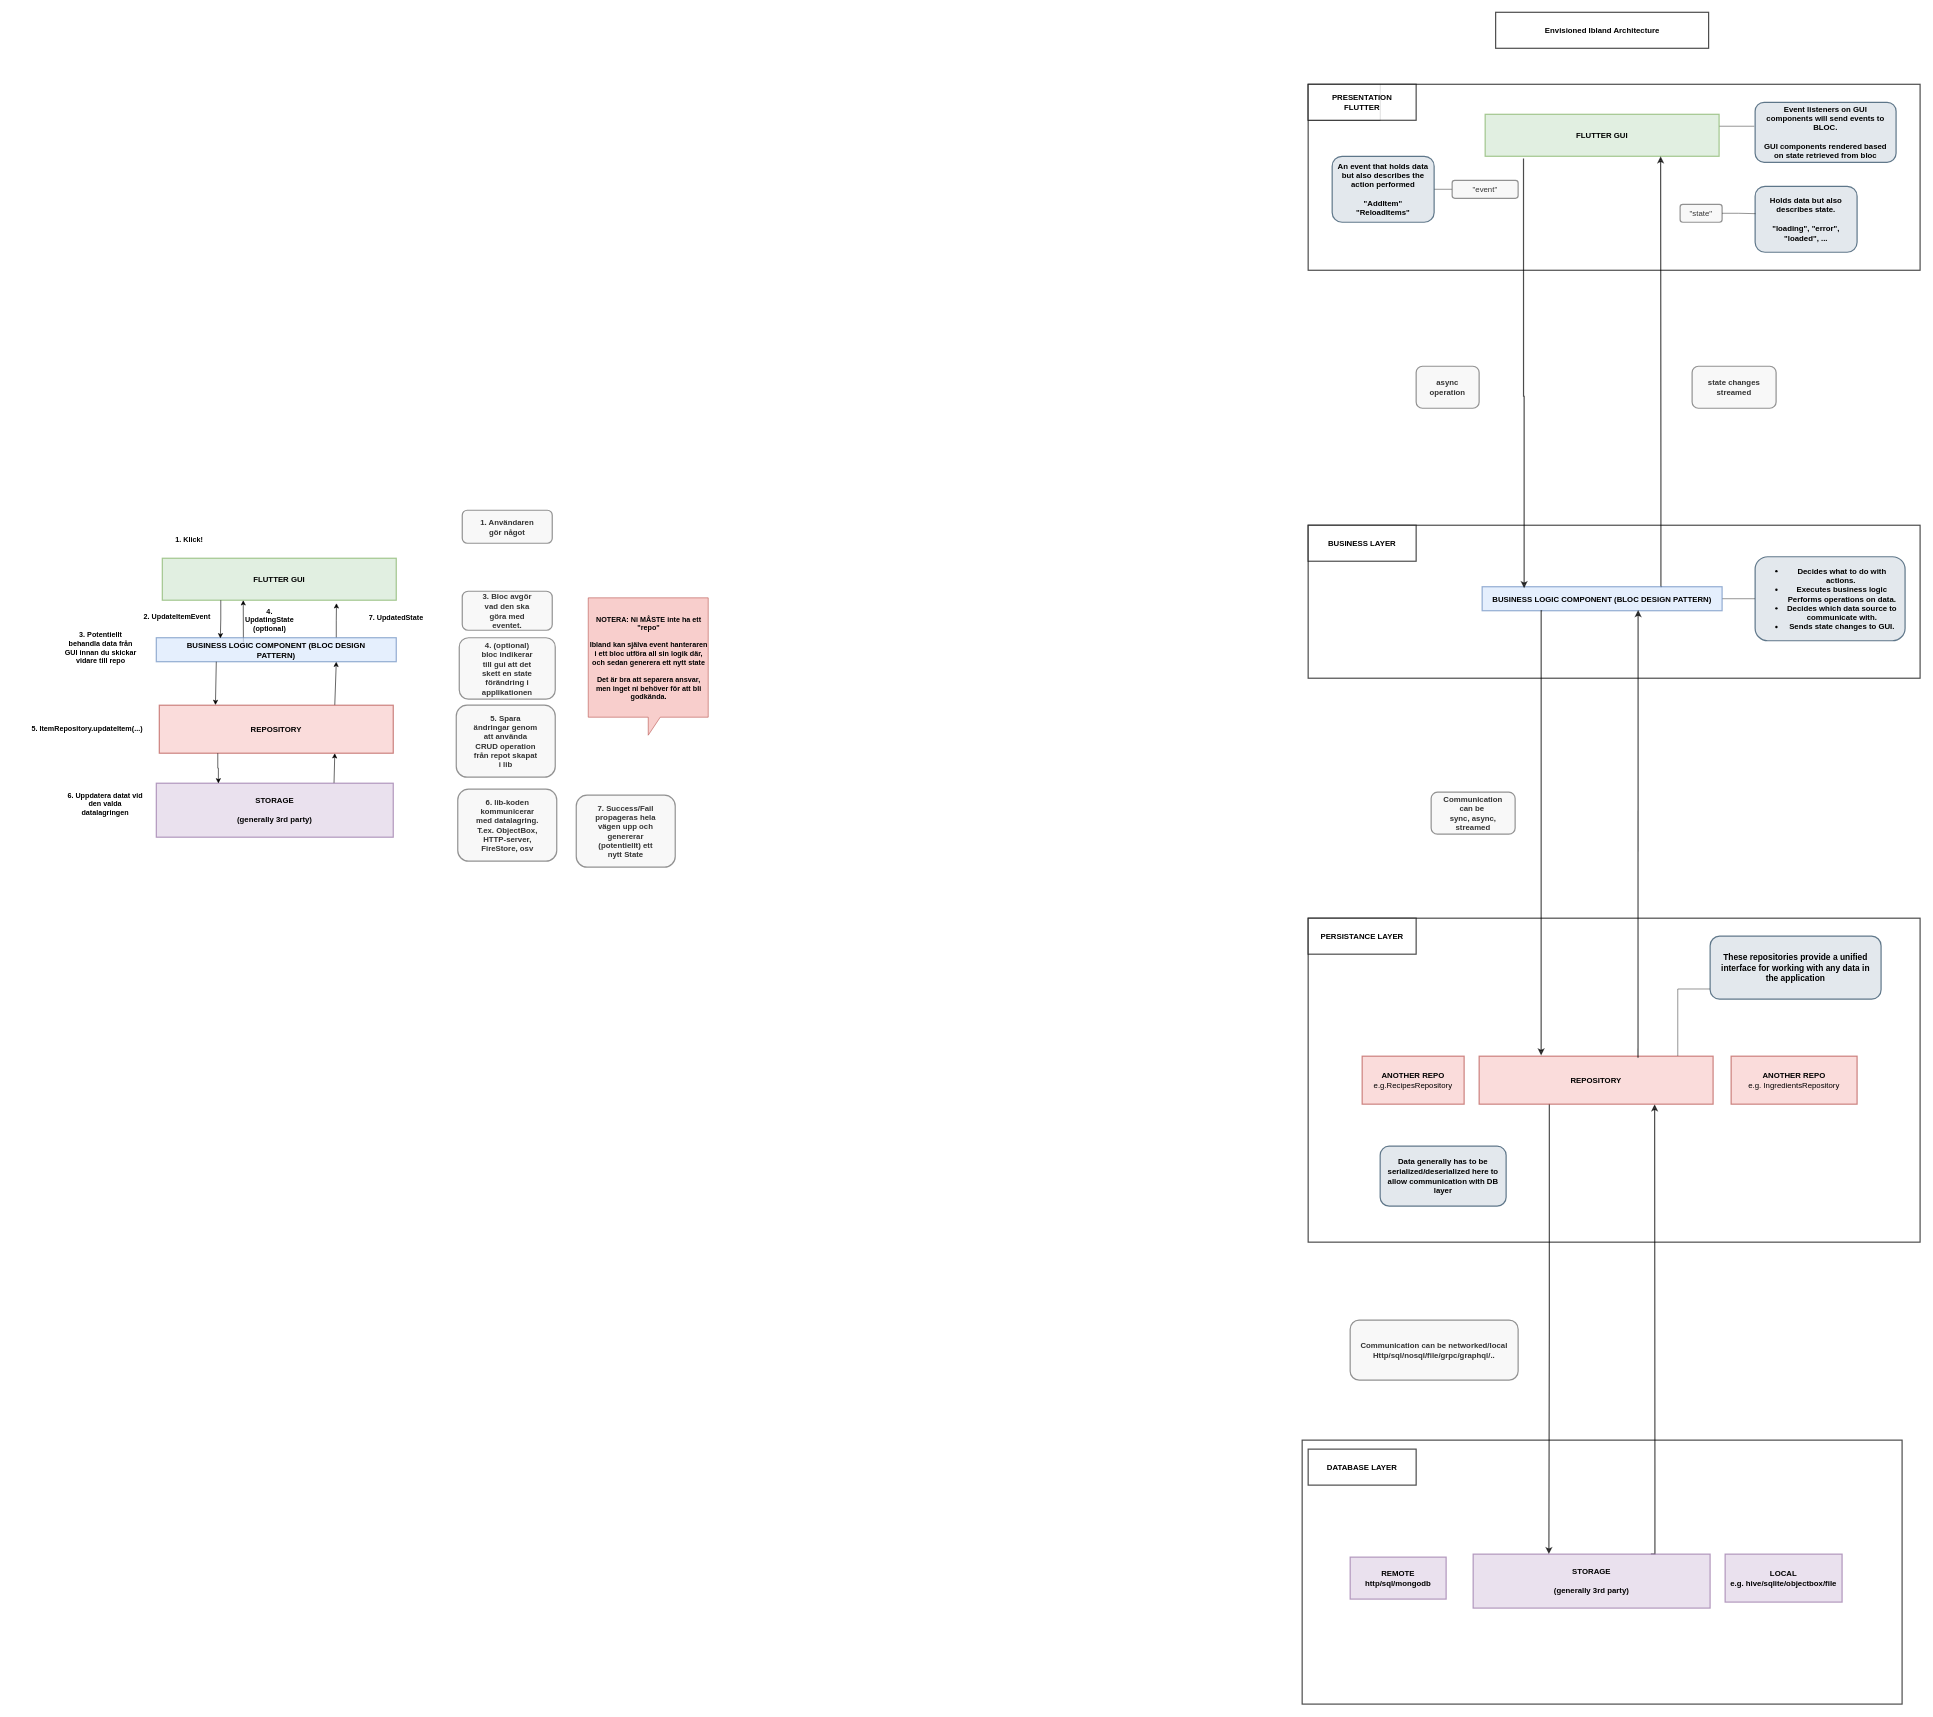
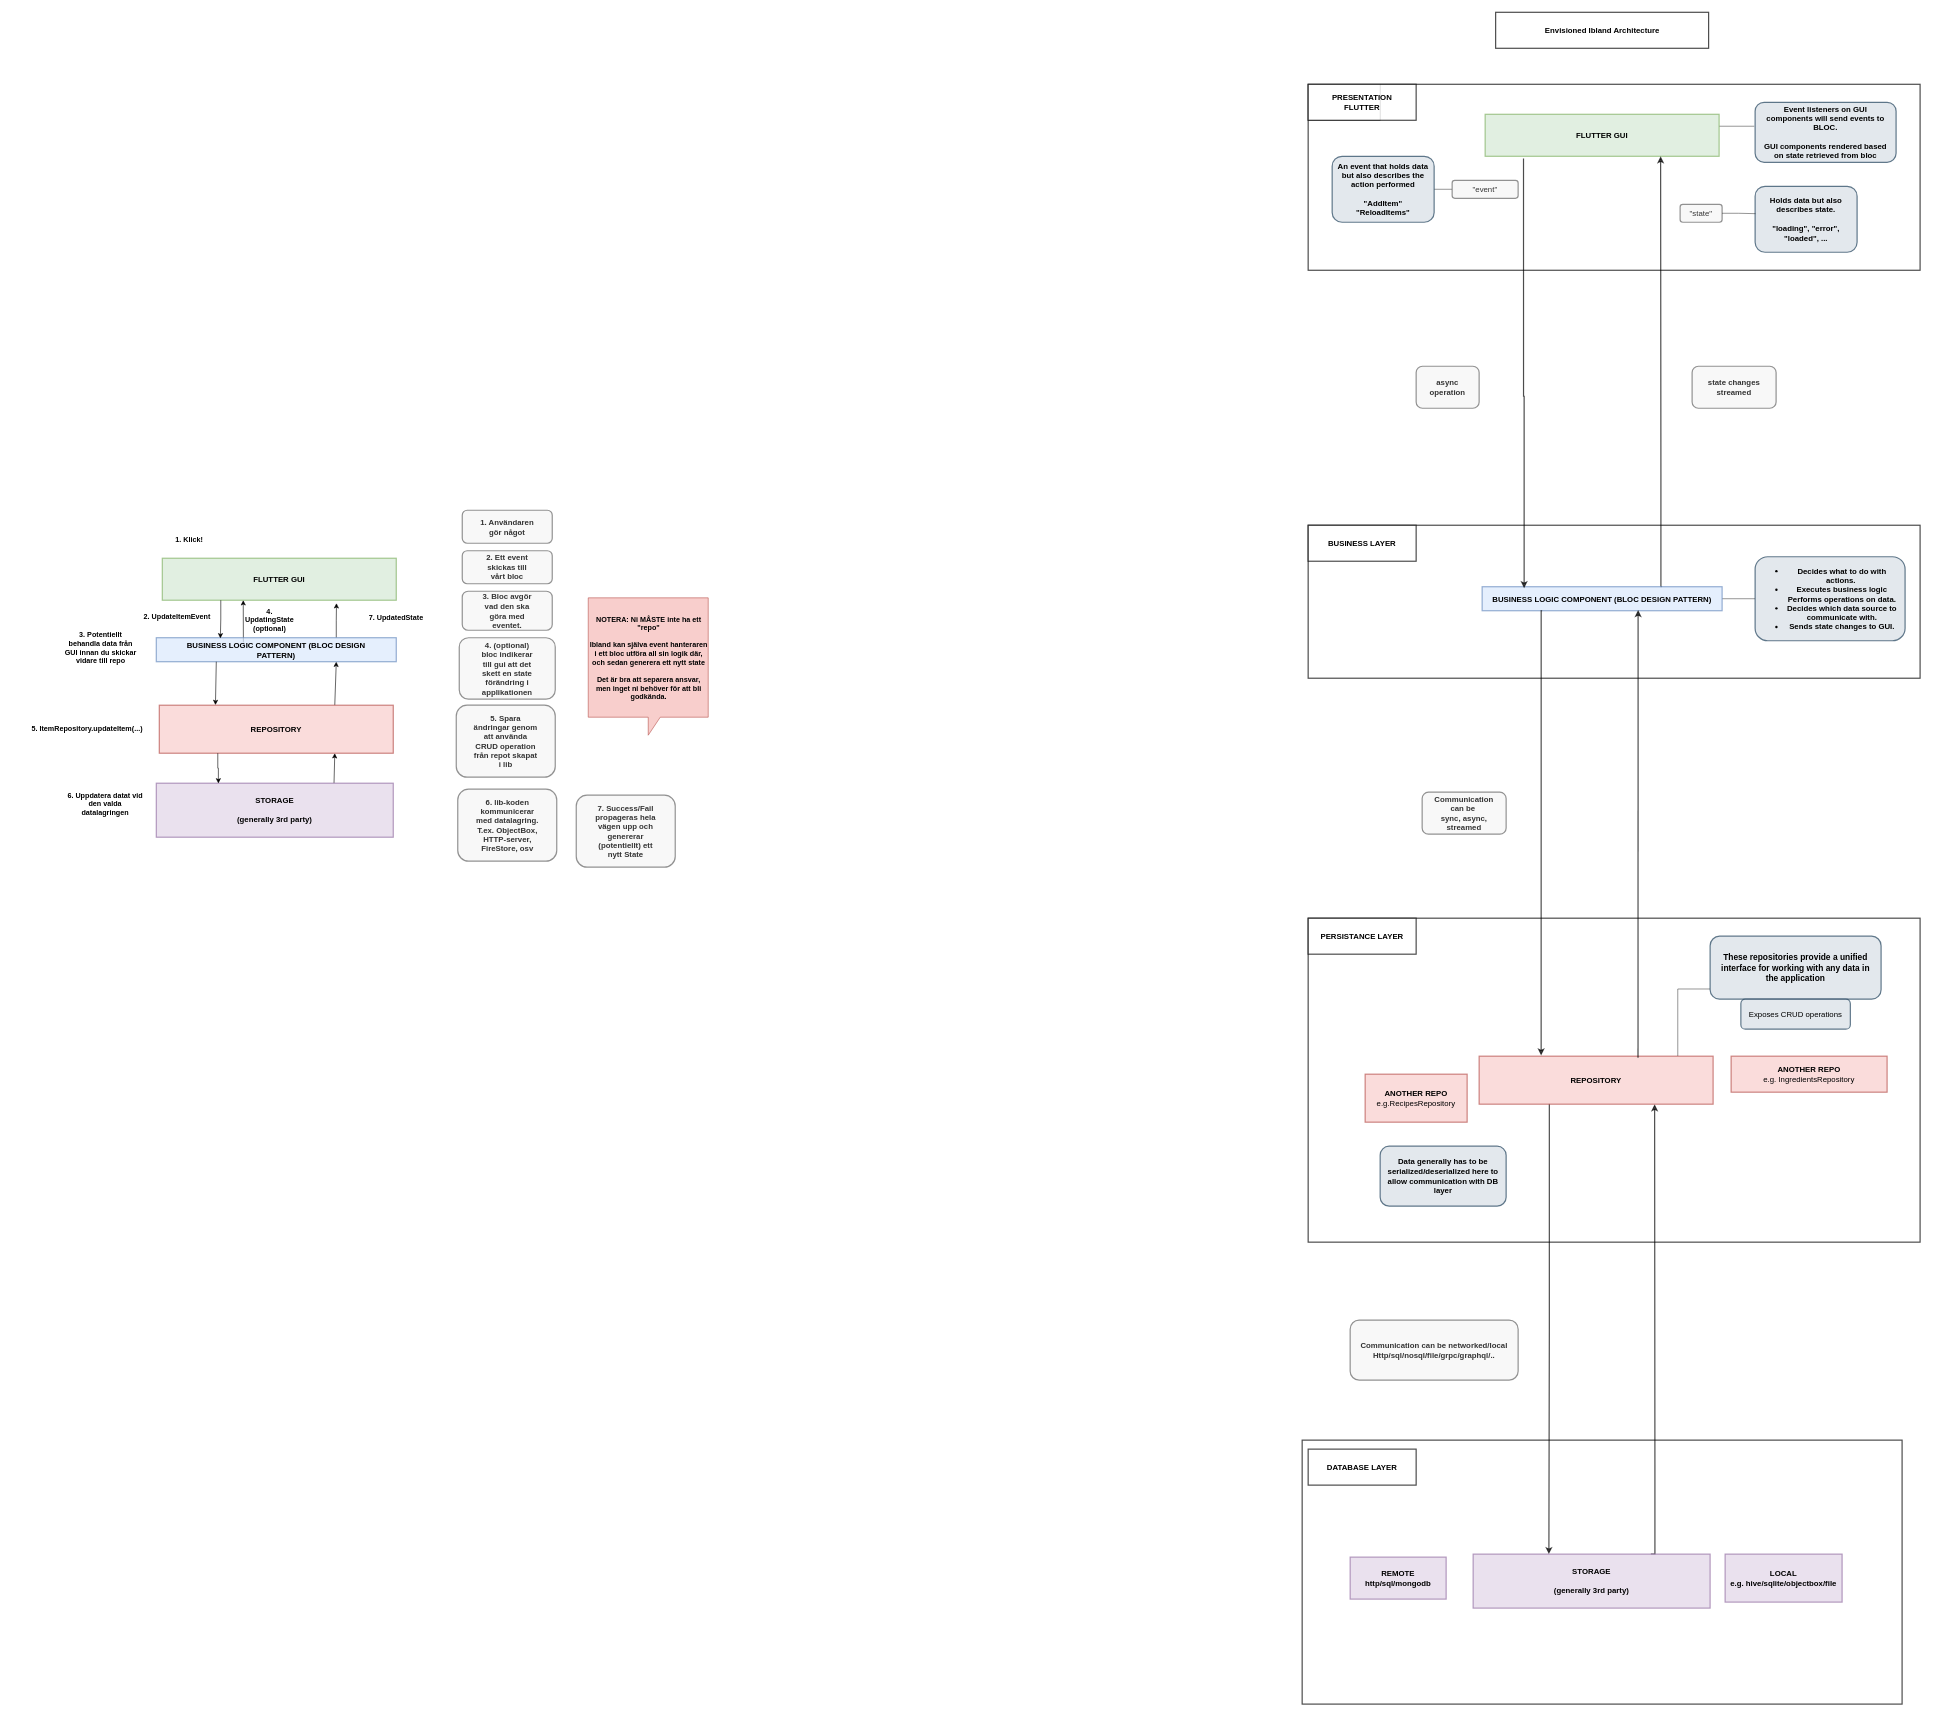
none -> (507, 567)
(1473, 813) -> (1464, 813)
none -> (1796, 1014)
(1413, 1080) -> (1416, 1098)
(1794, 1080) -> (1809, 1074)
